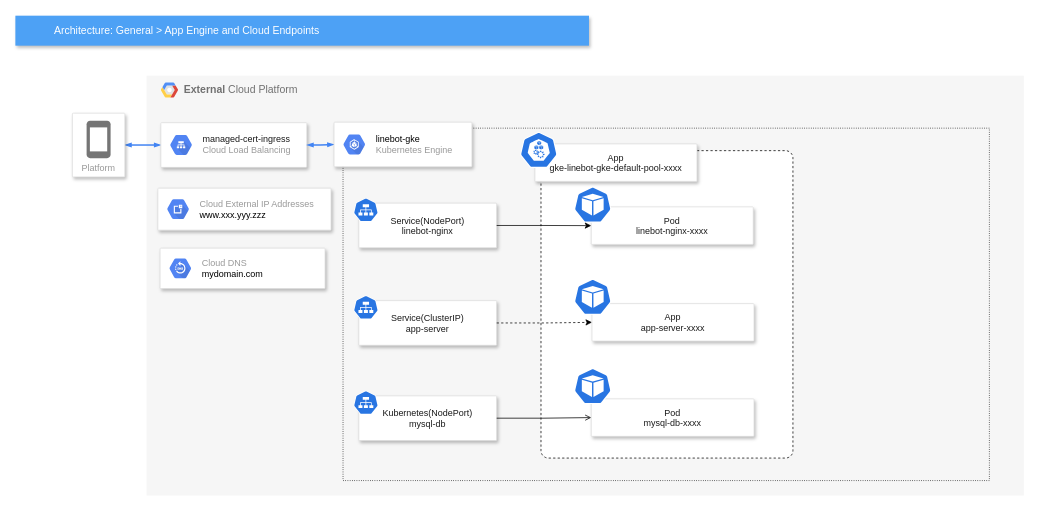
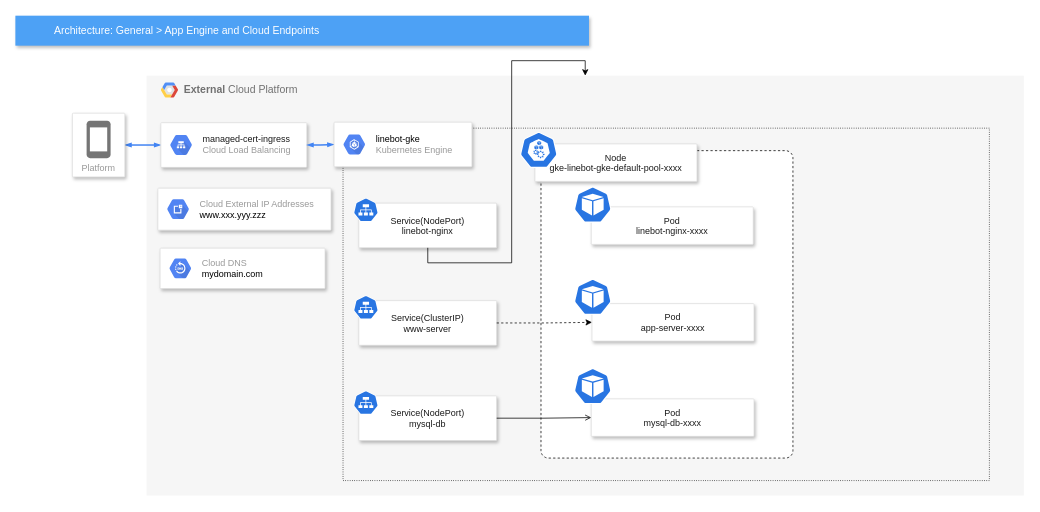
(616, 158) -> (616, 158)
(541, 225) -> (512, 121)
(673, 317) -> (673, 317)
(427, 318) -> (427, 318)
(427, 413) -> (427, 413)
